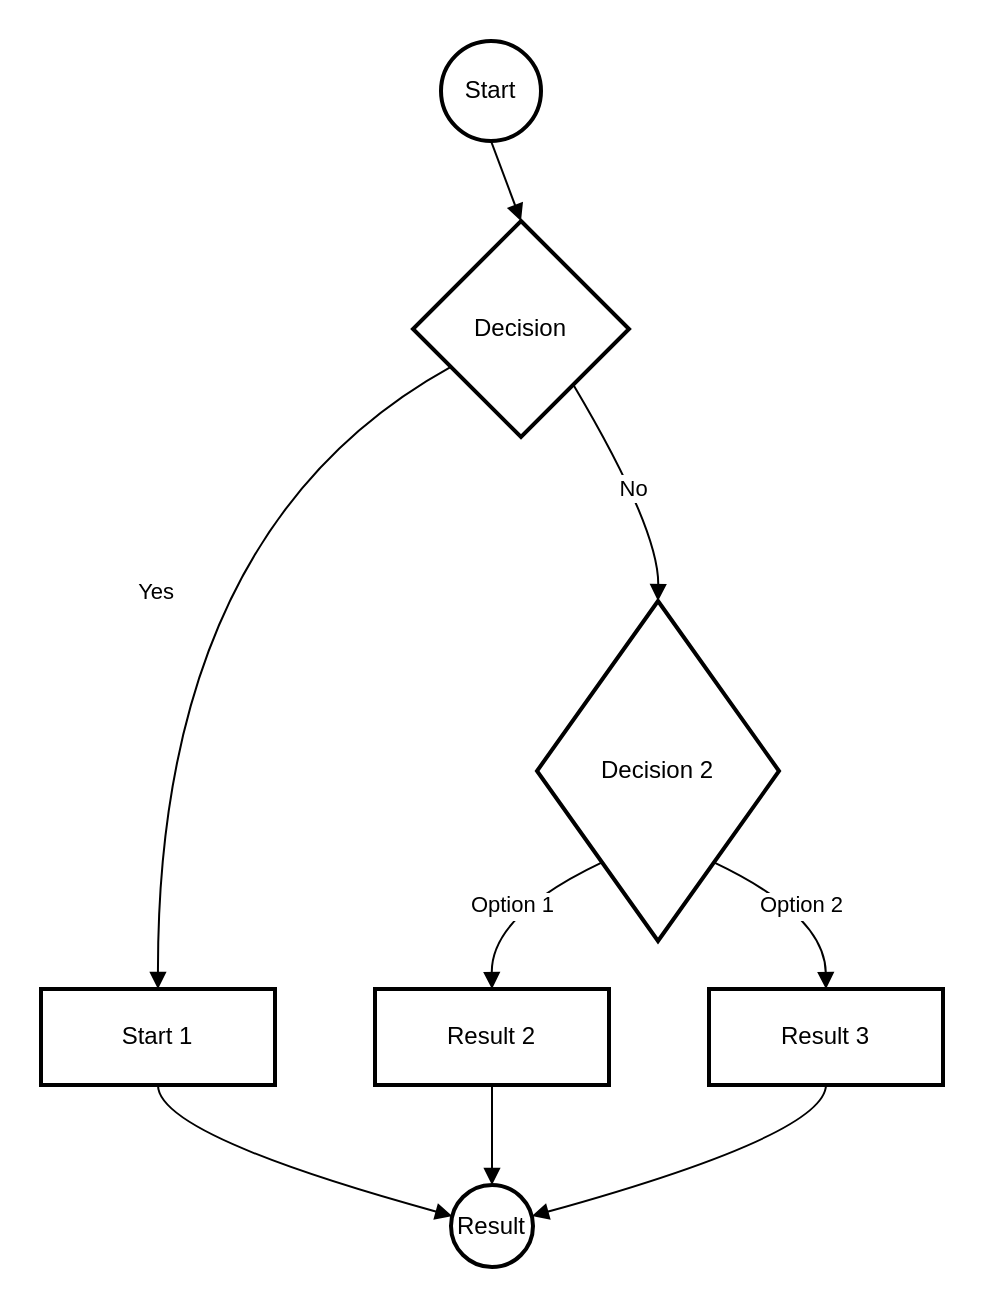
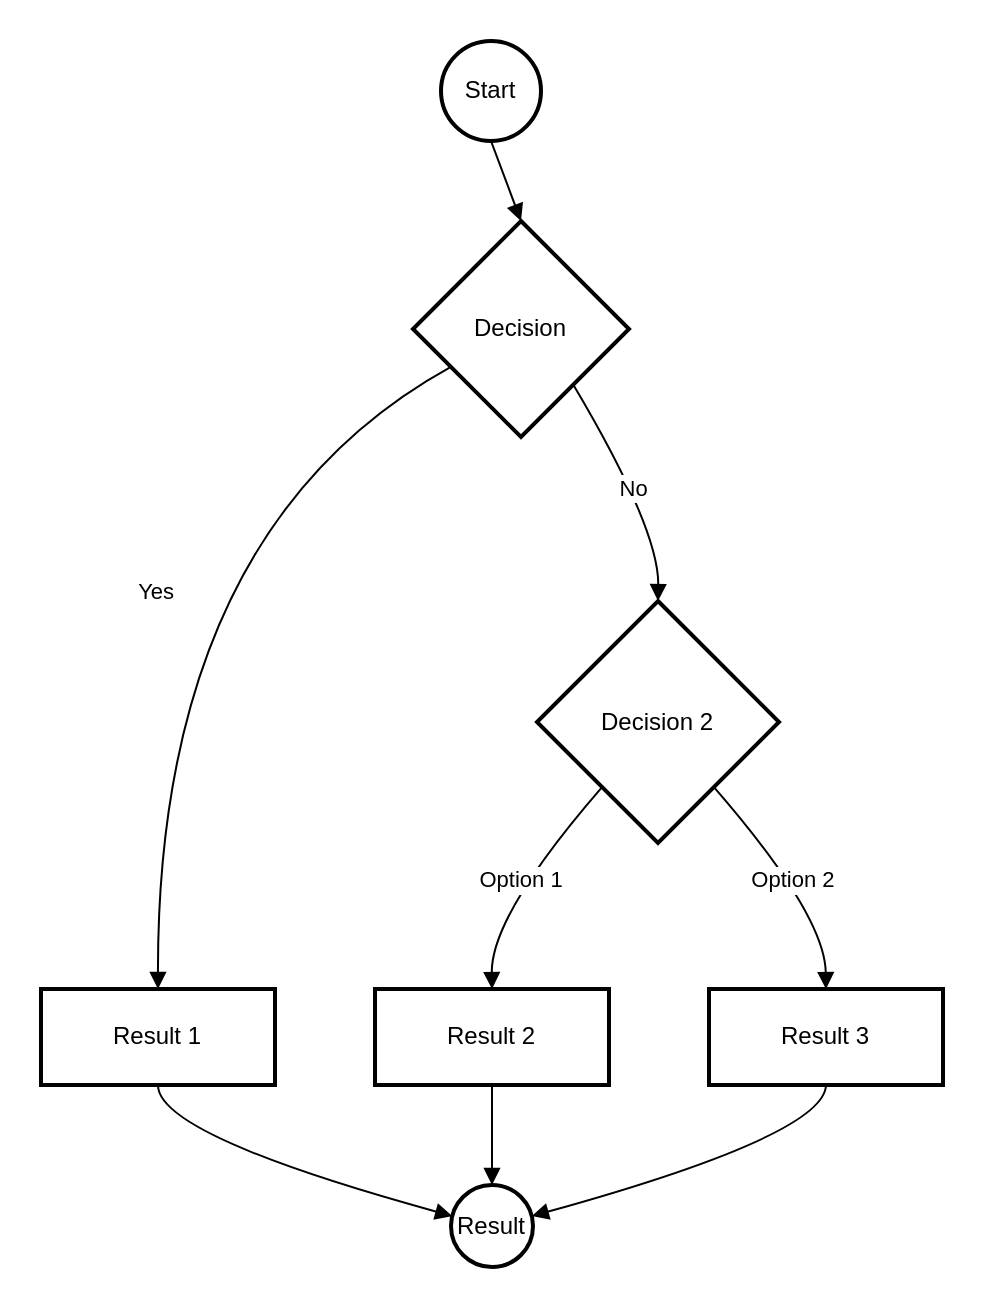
(658, 771) -> (658, 722)
(158, 1037) -> (158, 1037)
